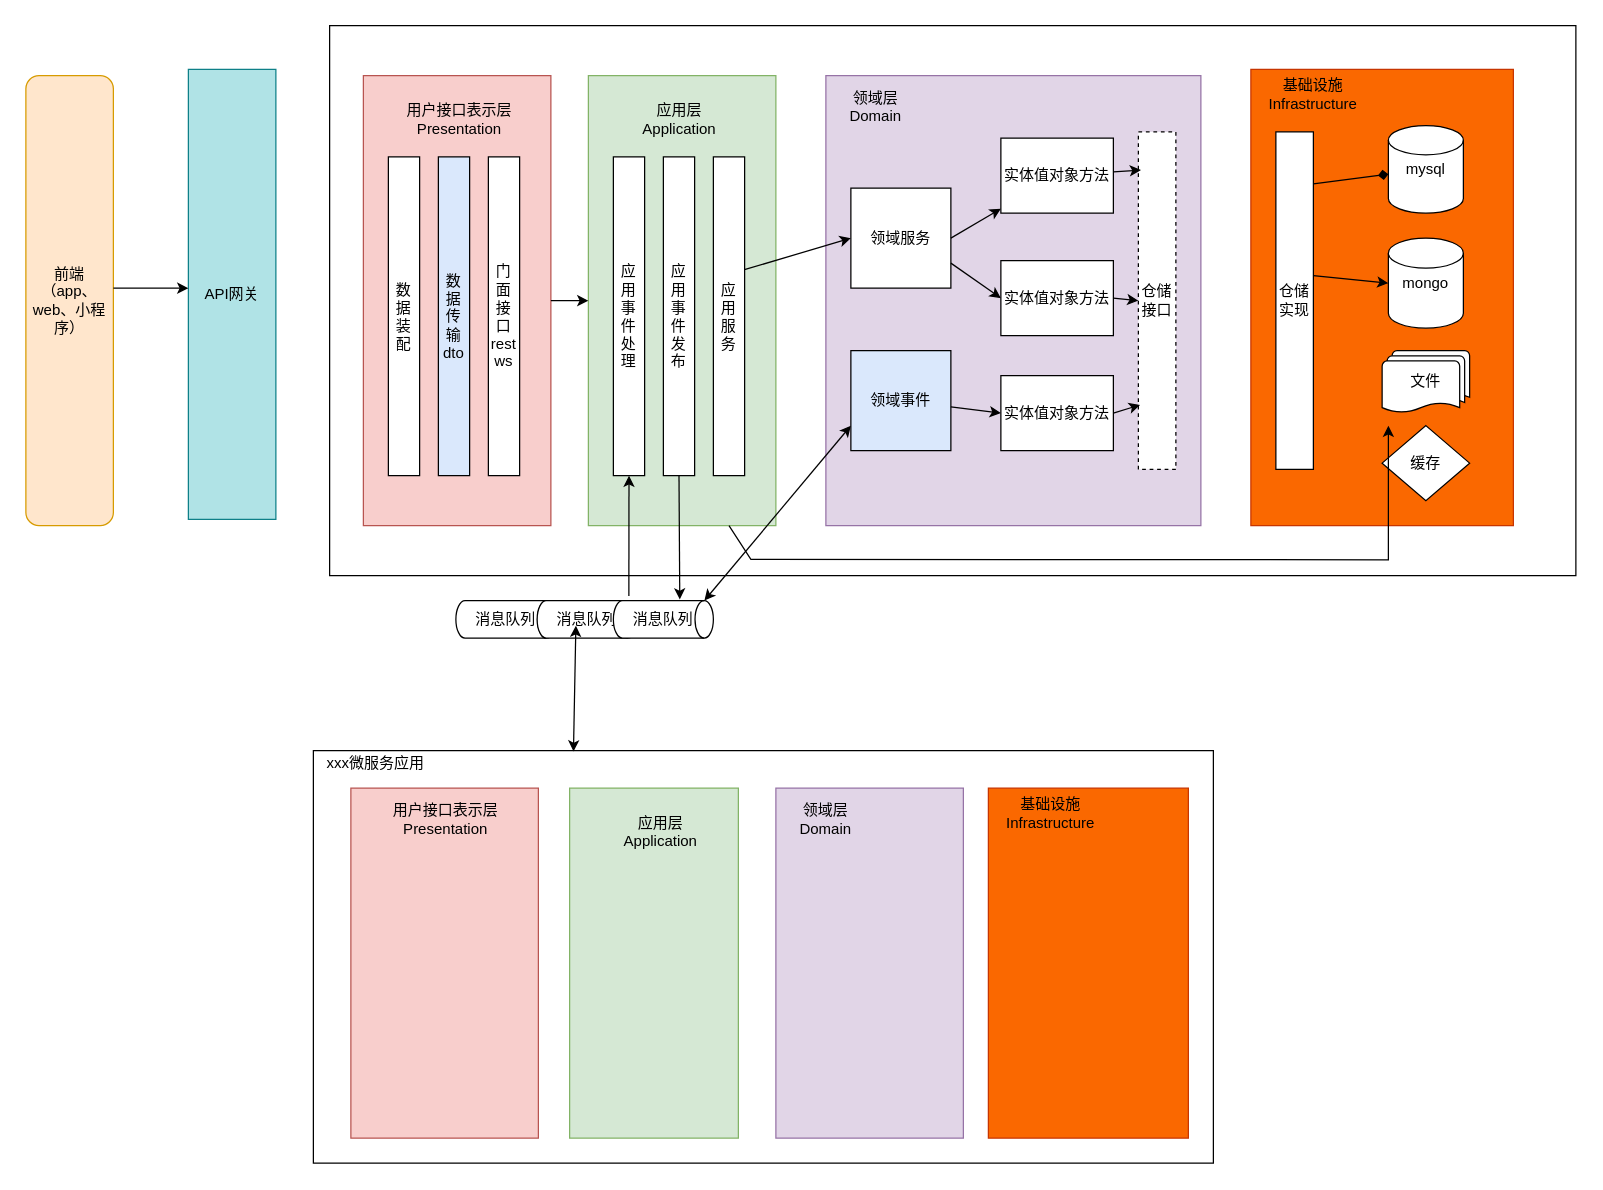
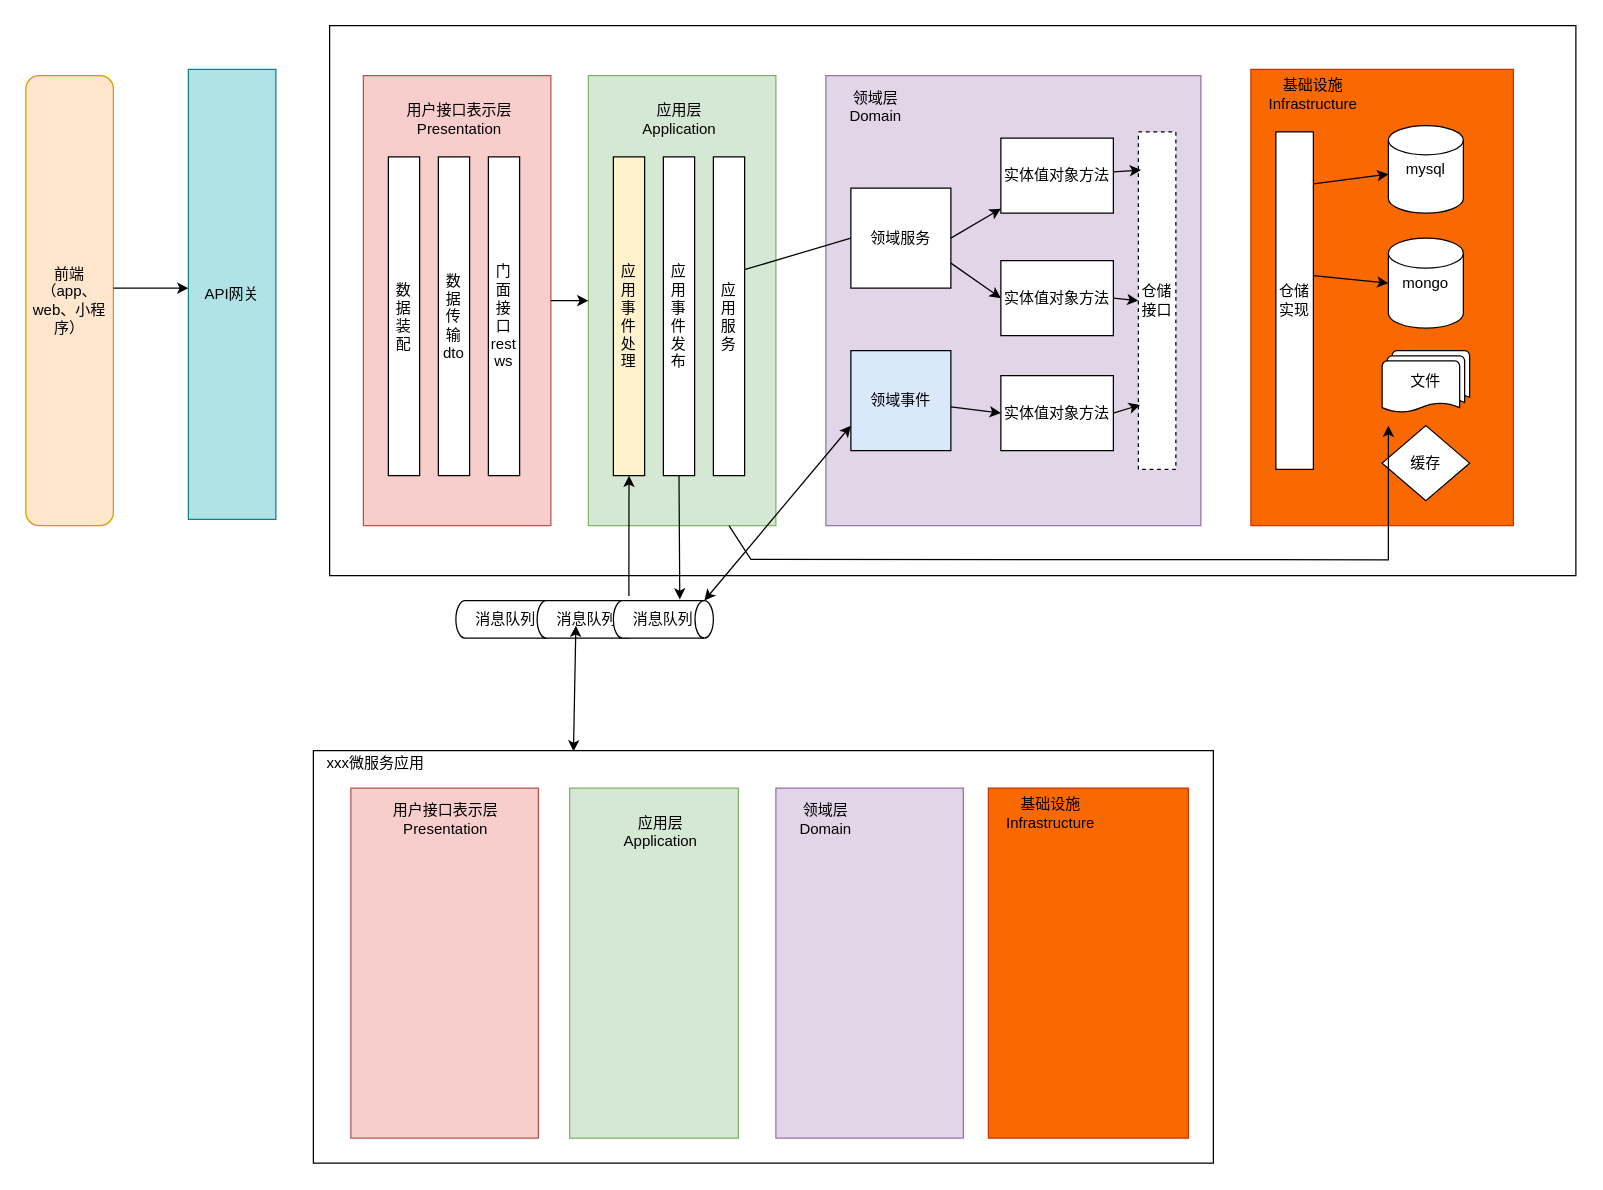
(1378, 176) -> (1378, 175)
(841, 241) -> (844, 240)
(454, 316) -> (454, 316)
(629, 316) -> (629, 316)
